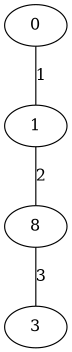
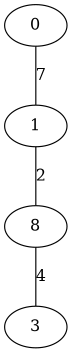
(42, 76) -> (42, 76)
(42, 277) -> (42, 277)
